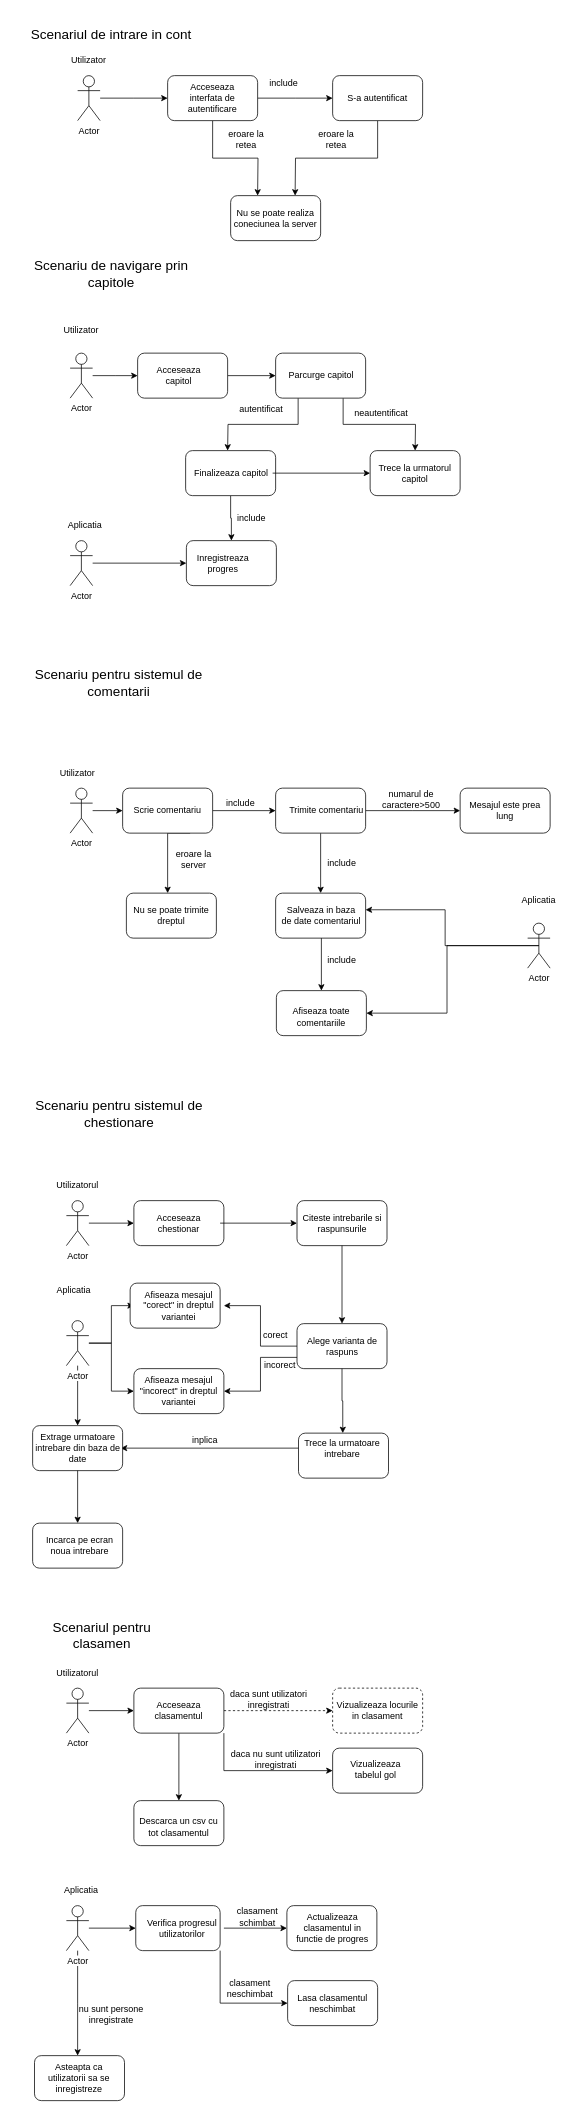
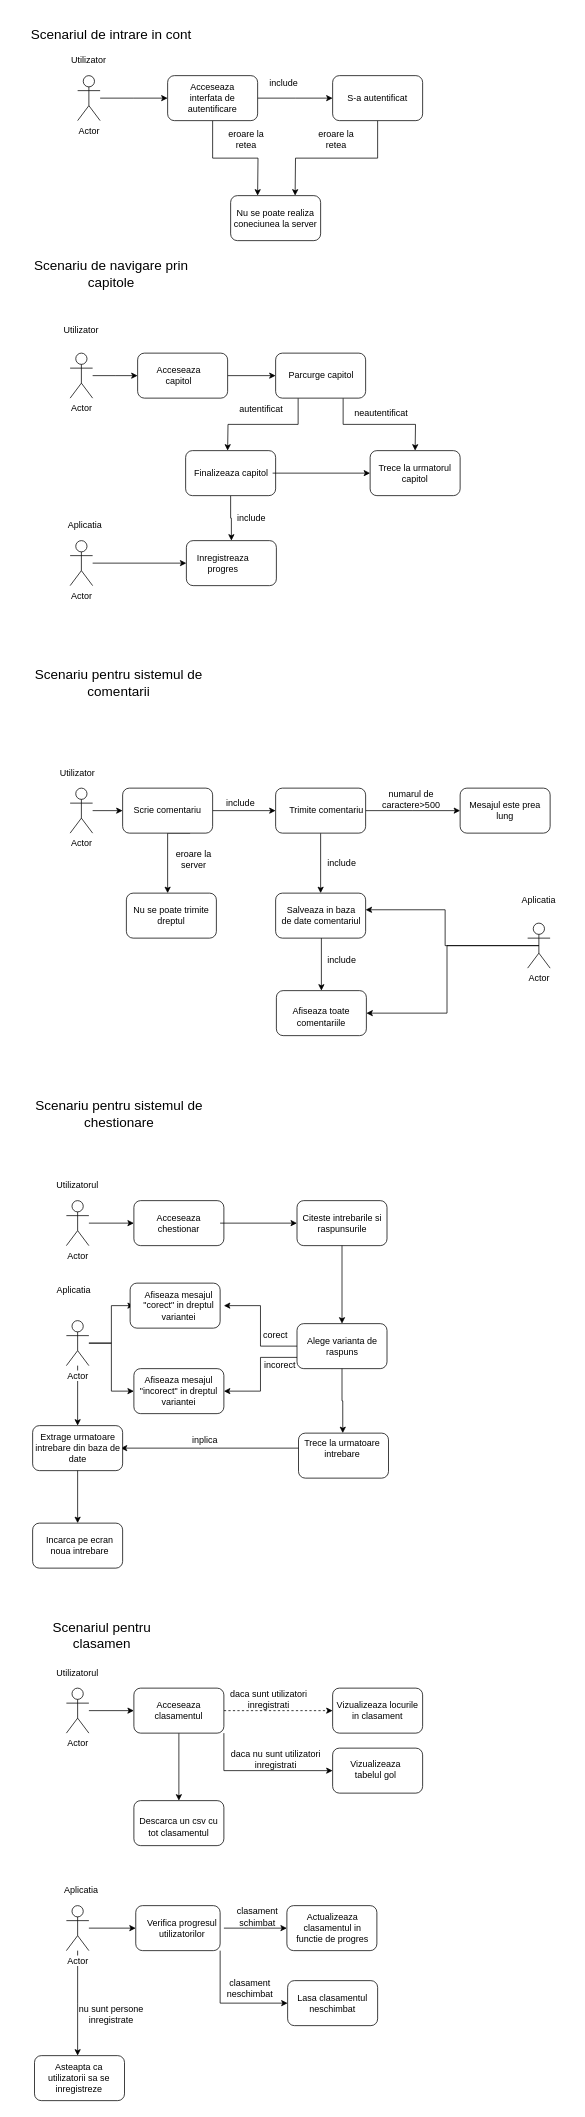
(378, 1710) -> (378, 1710)
